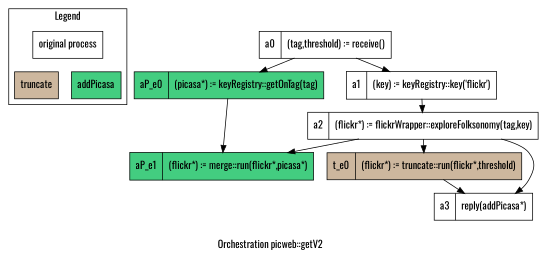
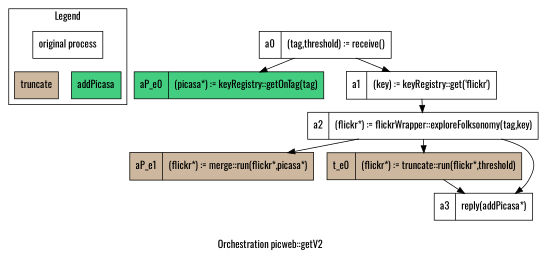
(432, 85) -> (432, 85)
(226, 122) -> none
(222, 166) -> (222, 166)
